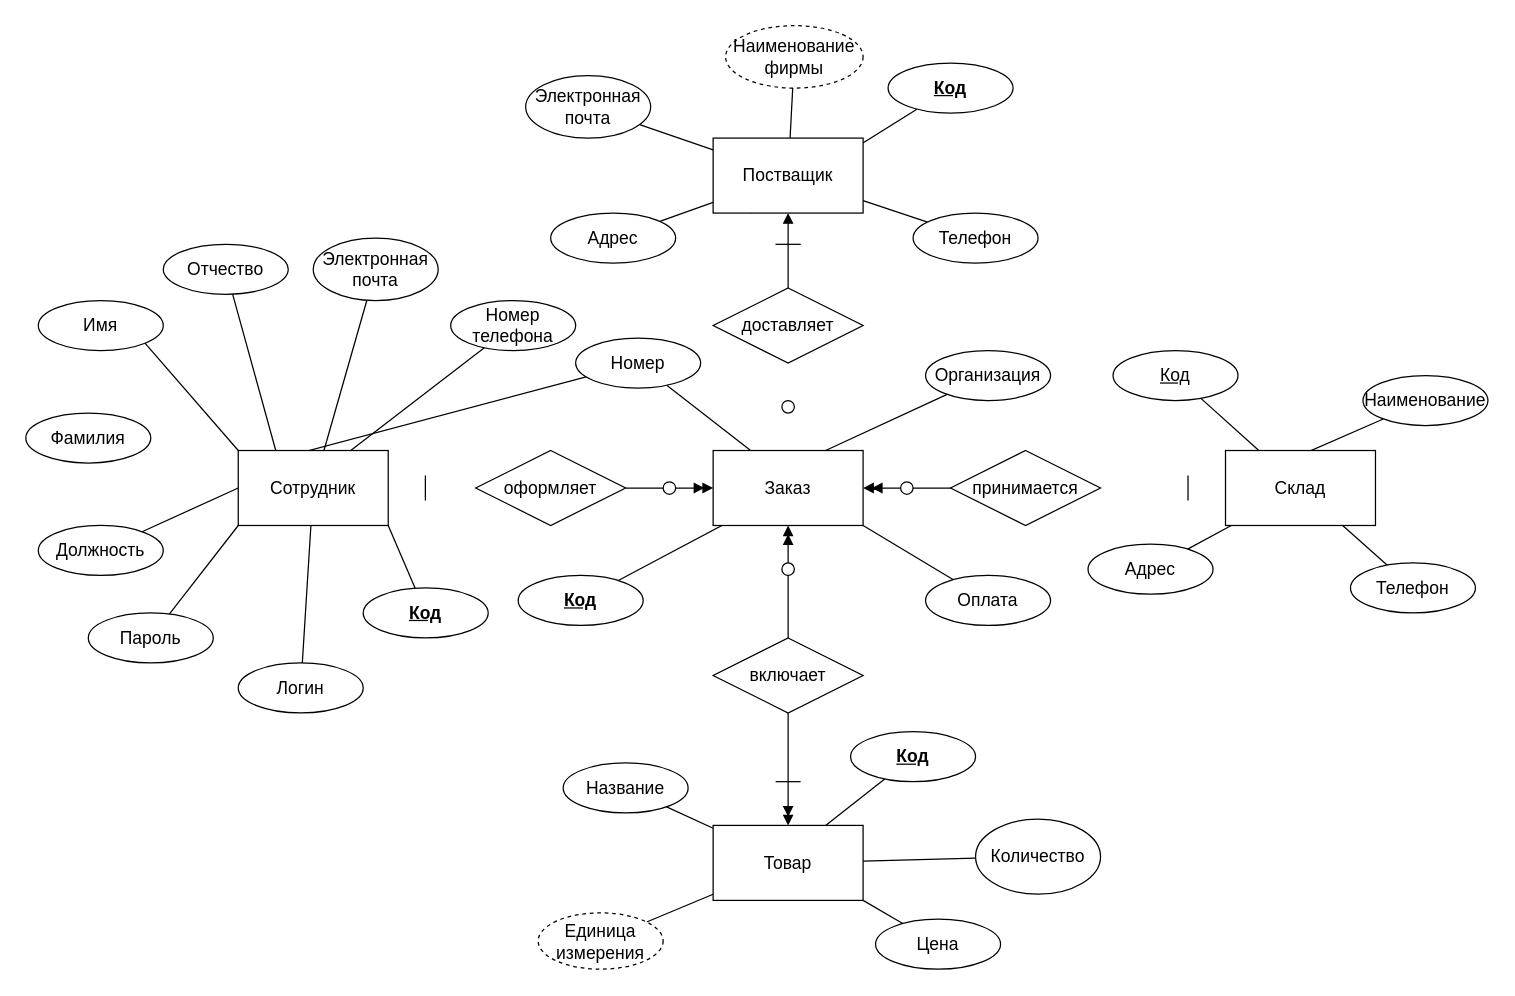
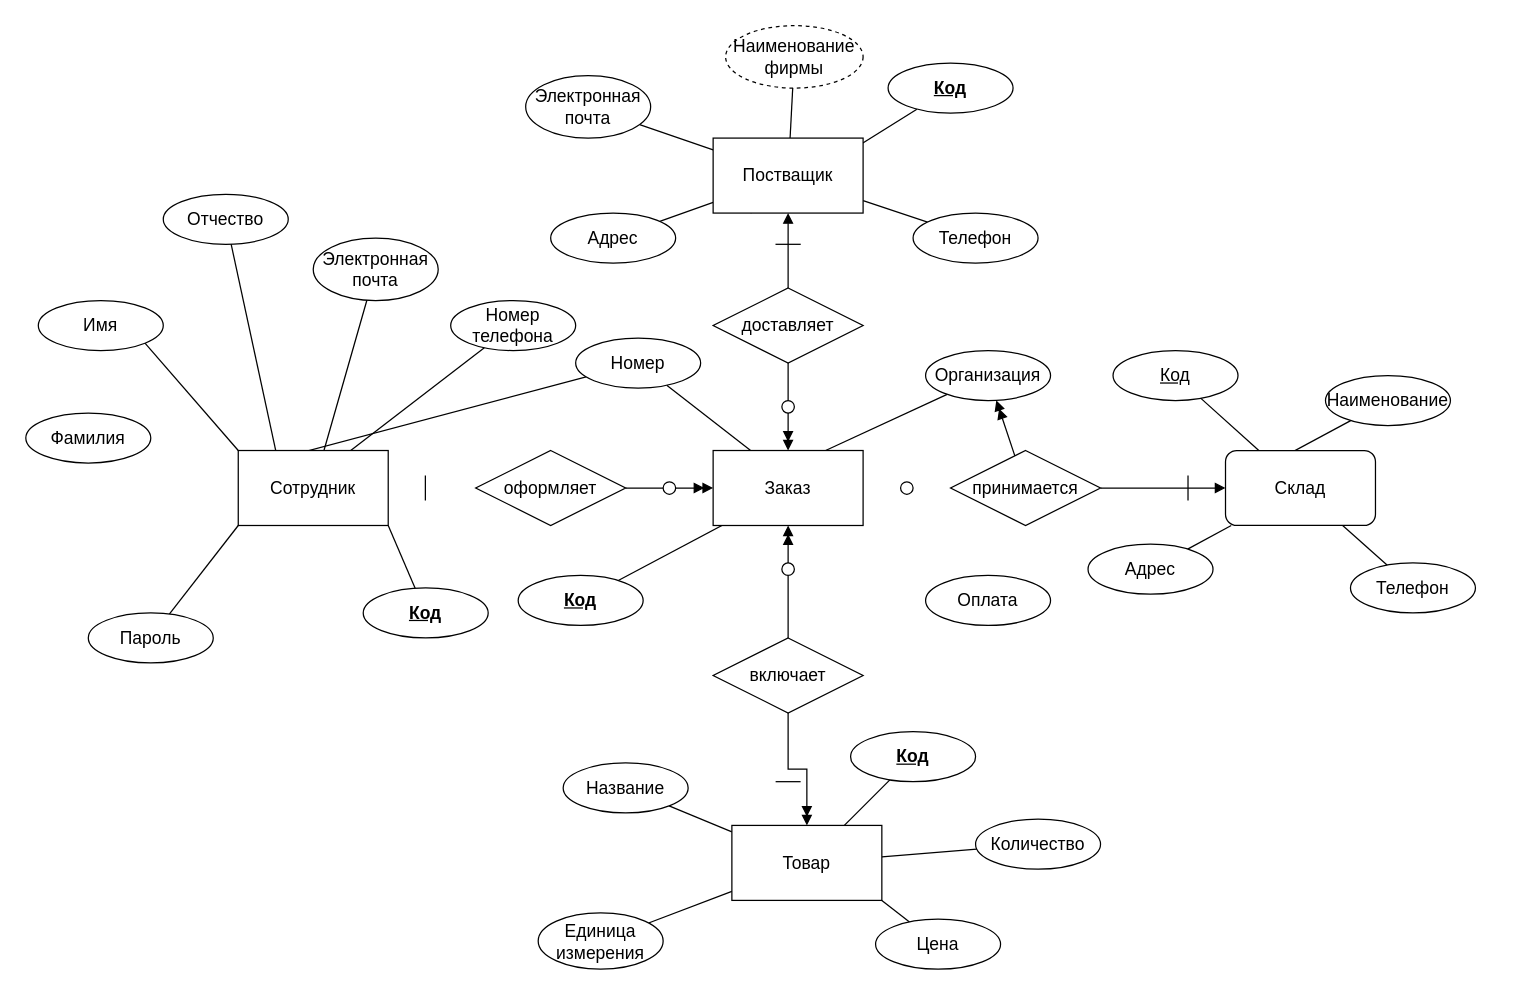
(226, 269) -> (226, 219)
none -> (788, 382)
(1426, 401) -> (1388, 401)
(931, 488) -> (1009, 438)
none -> (1158, 488)
(1301, 488) -> (1301, 488)
(190, 510) -> none
(101, 551) -> none
(908, 552) -> none
(307, 594) -> none
(301, 688) -> none
(1038, 857) -> (1038, 844)
(788, 863) -> (807, 863)
(601, 941) -> (601, 941)
